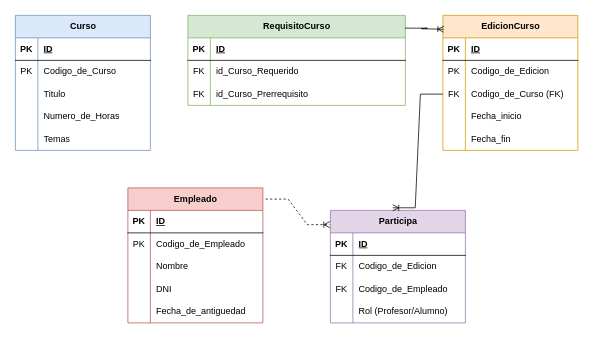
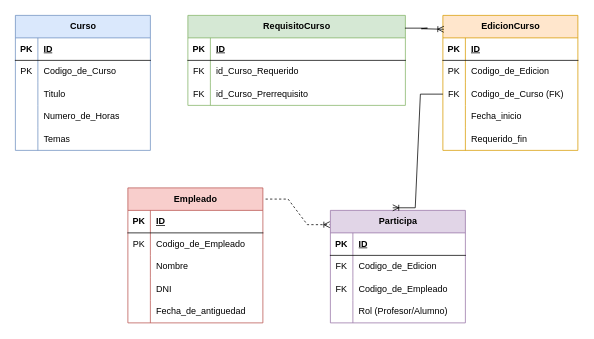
(493, 139) -> (502, 139)
